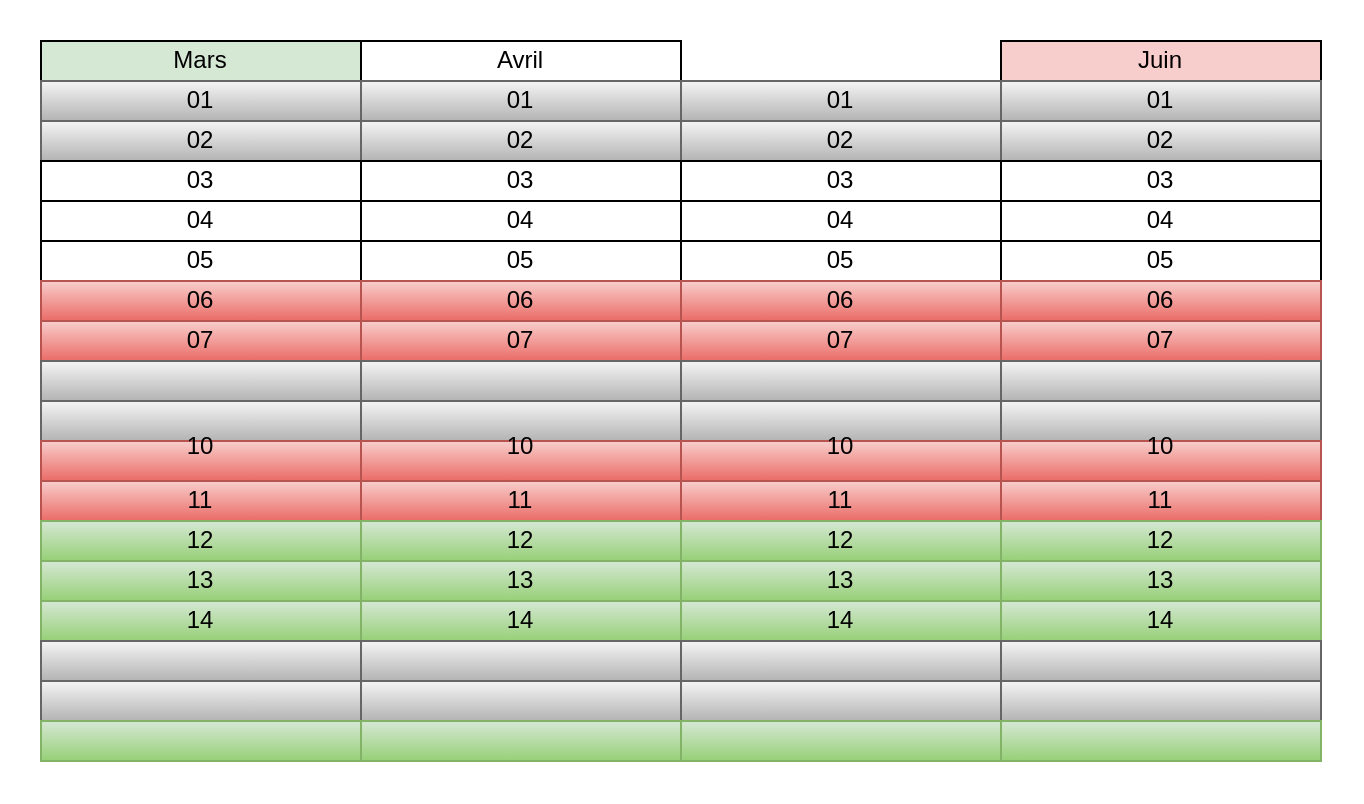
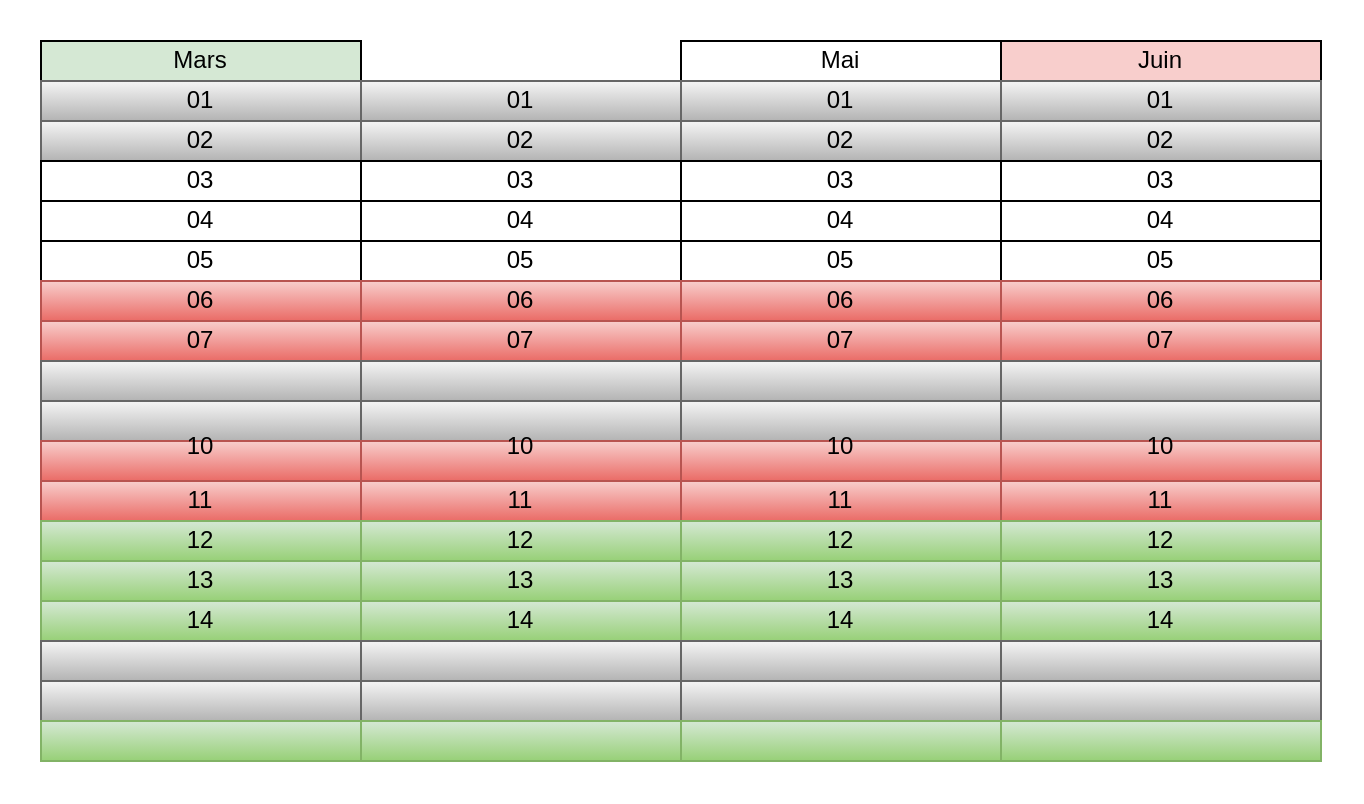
(521, 61) -> none
none -> (841, 61)
